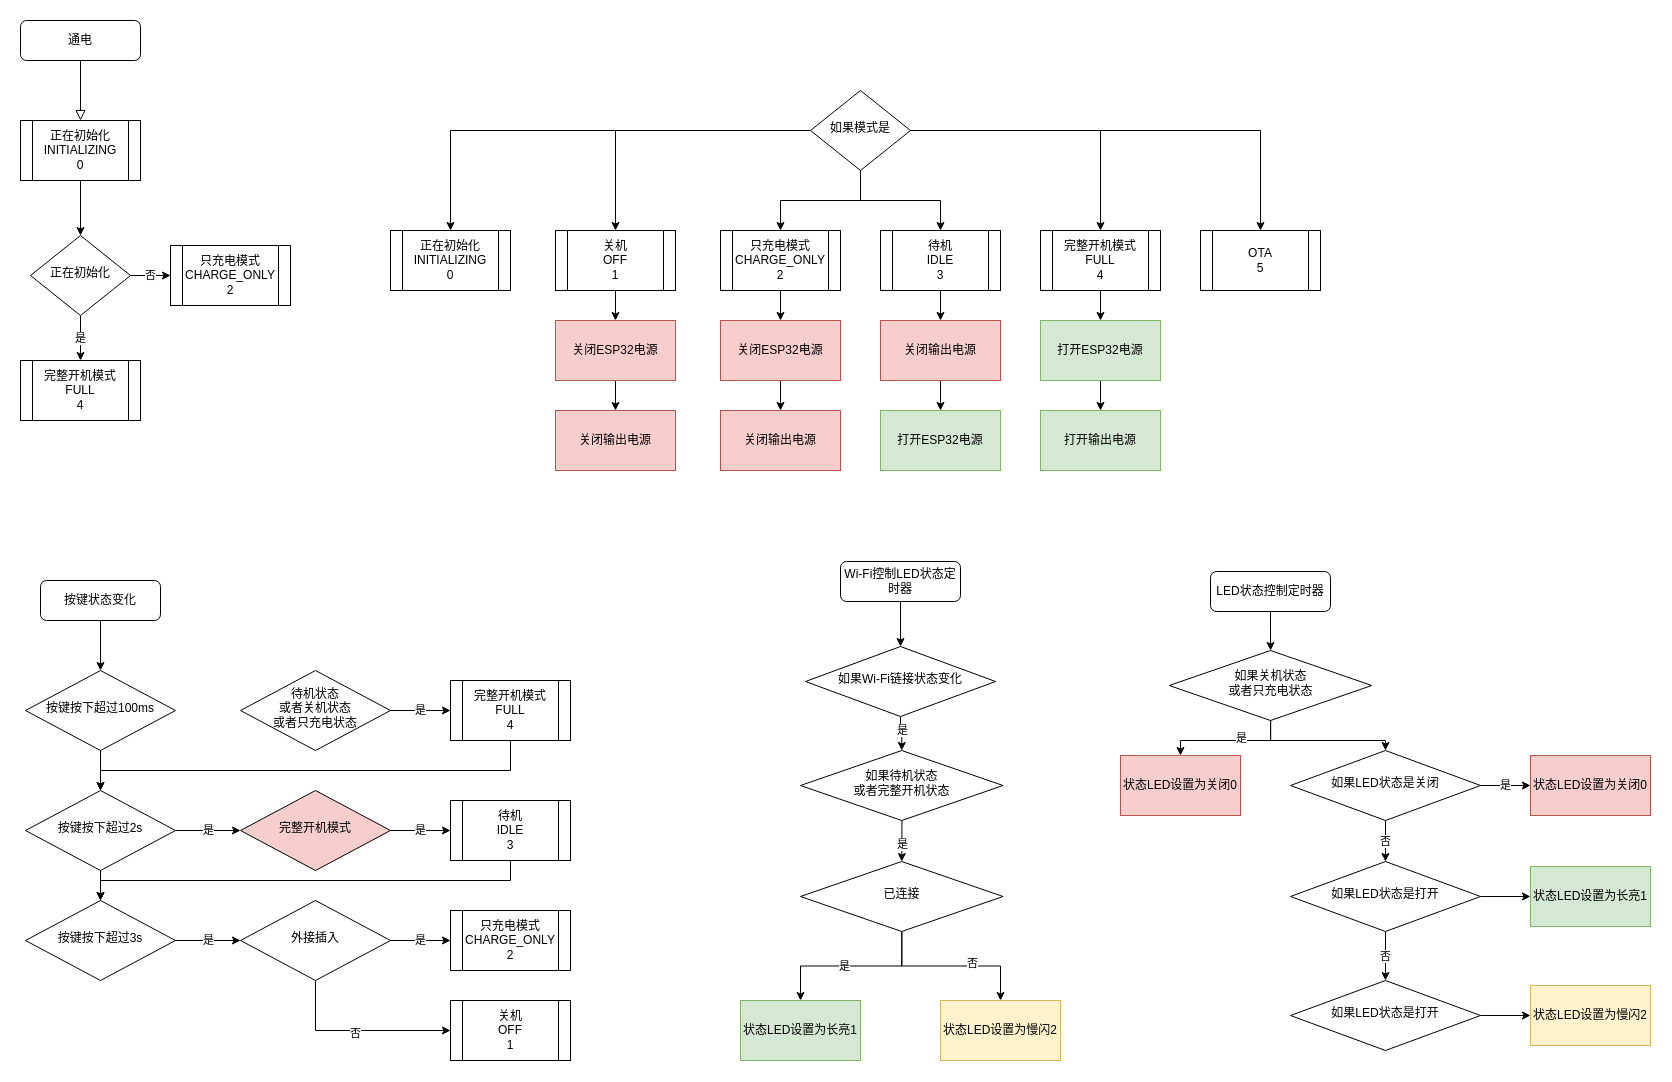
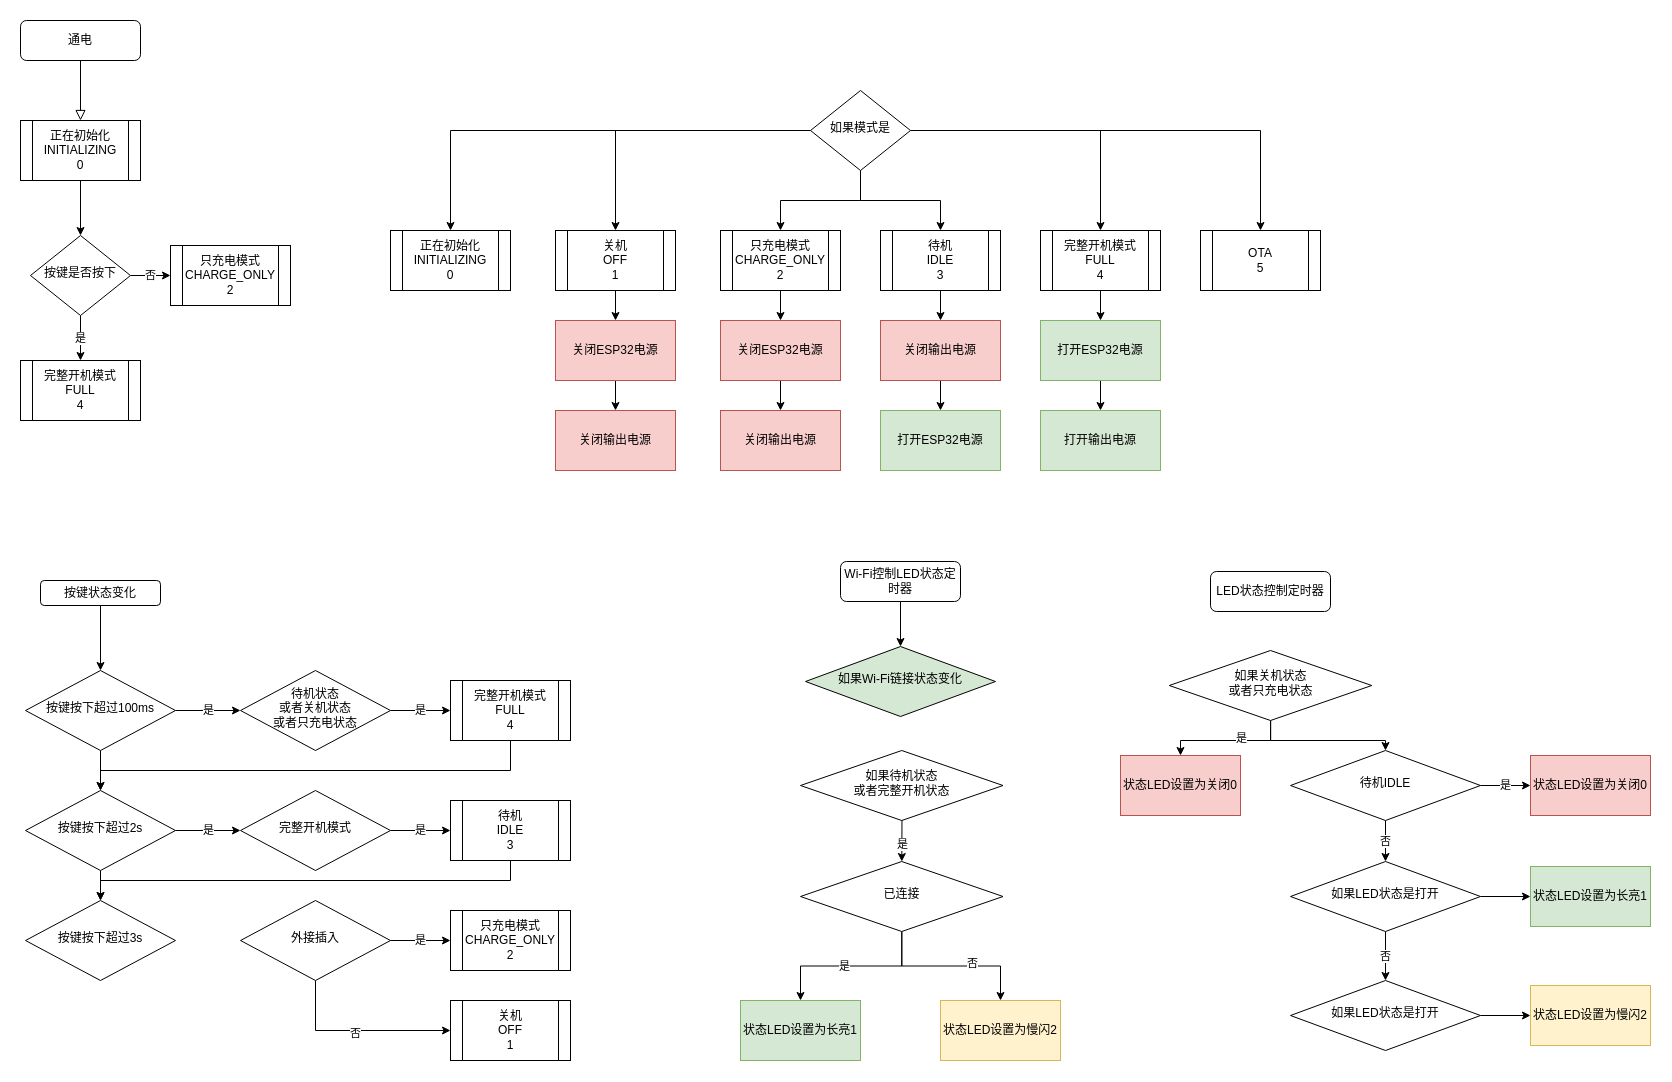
(81, 274) -> (81, 274)
(101, 601) -> (101, 593)
(1271, 628) -> none
(901, 682) -> (901, 682)
none -> (205, 711)
(901, 731) -> none
(1386, 784) -> (1386, 784)
(316, 831) -> (316, 831)
(205, 941) -> none
